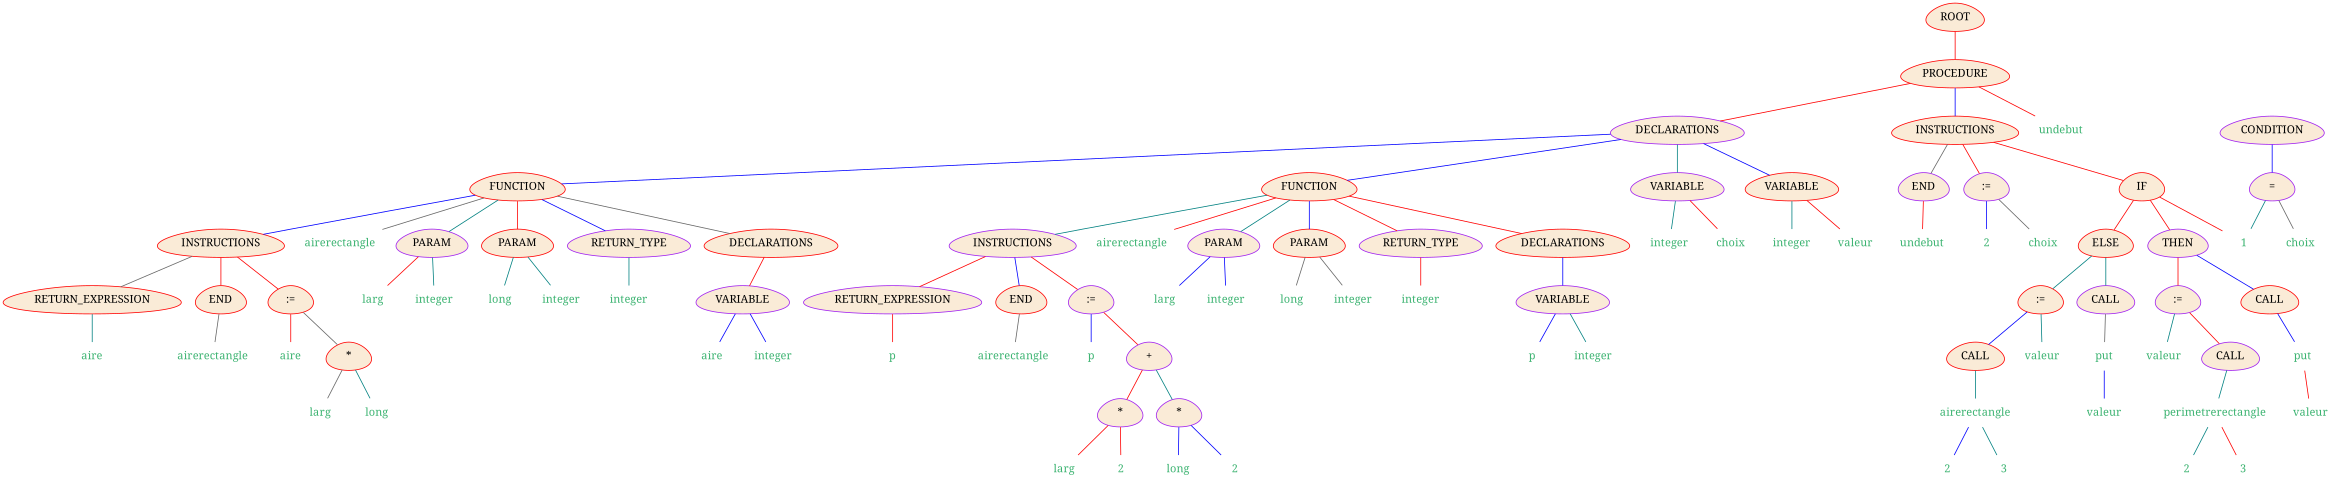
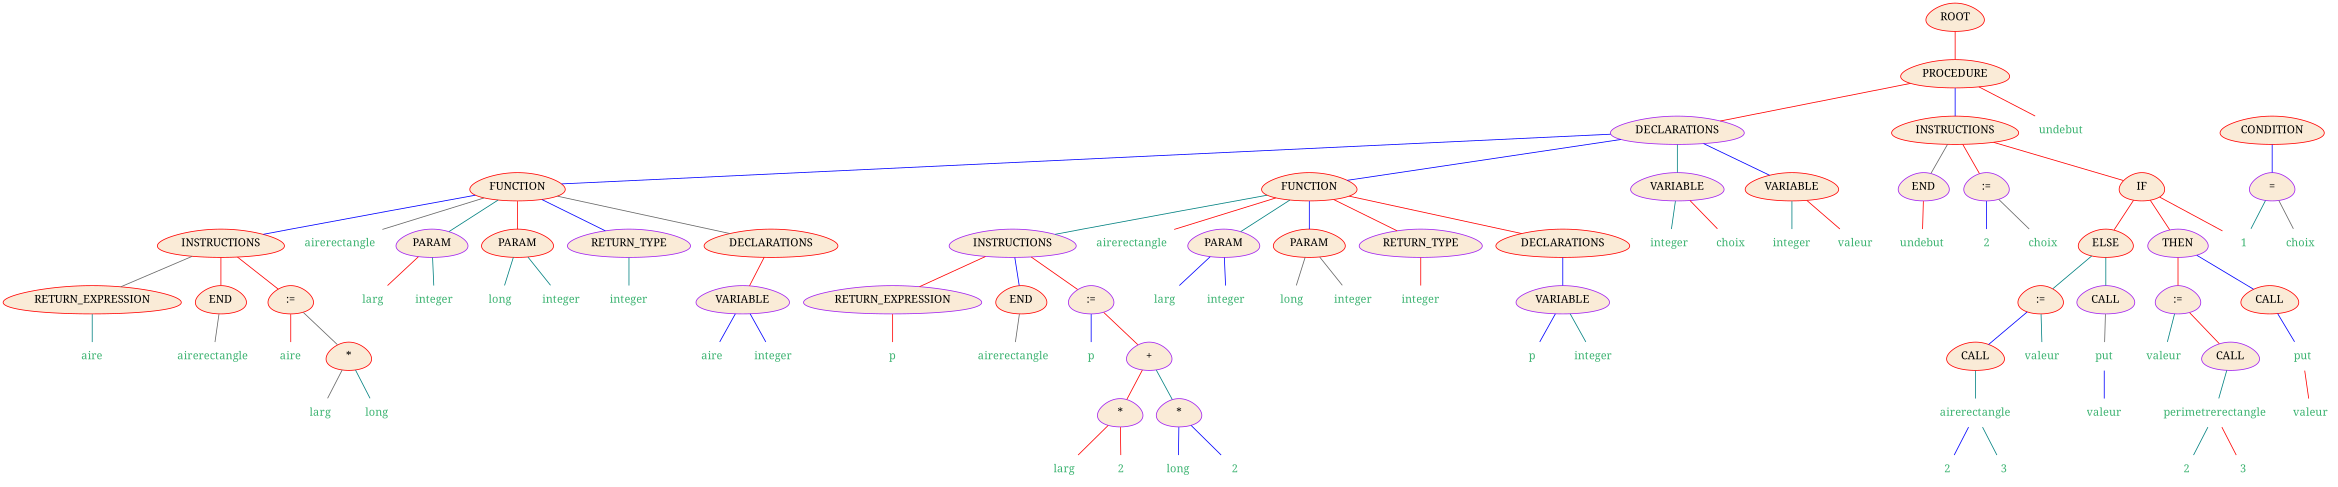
(2272, 130) -> (2272, 130)
